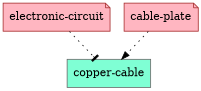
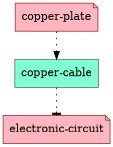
(161, 17) -> (57, 17)
(81, 44) -> (57, 100)
